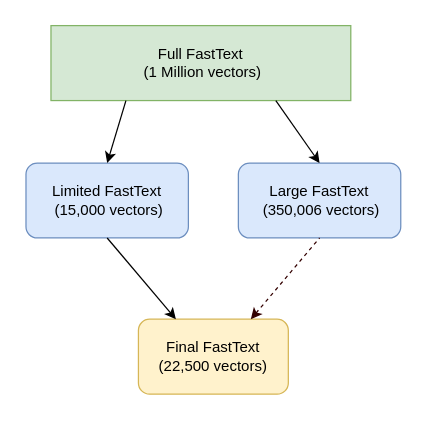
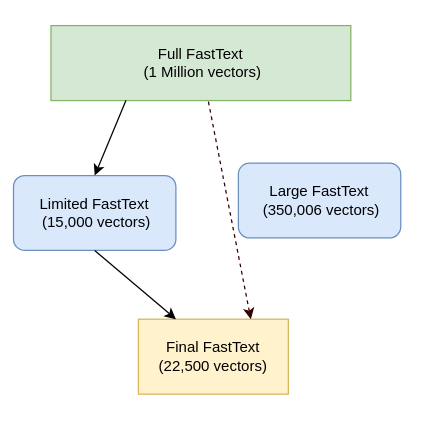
(295, 129) -> none
(107, 201) -> (94, 213)
(288, 276) -> (229, 206)
(213, 357) -> (213, 357)
